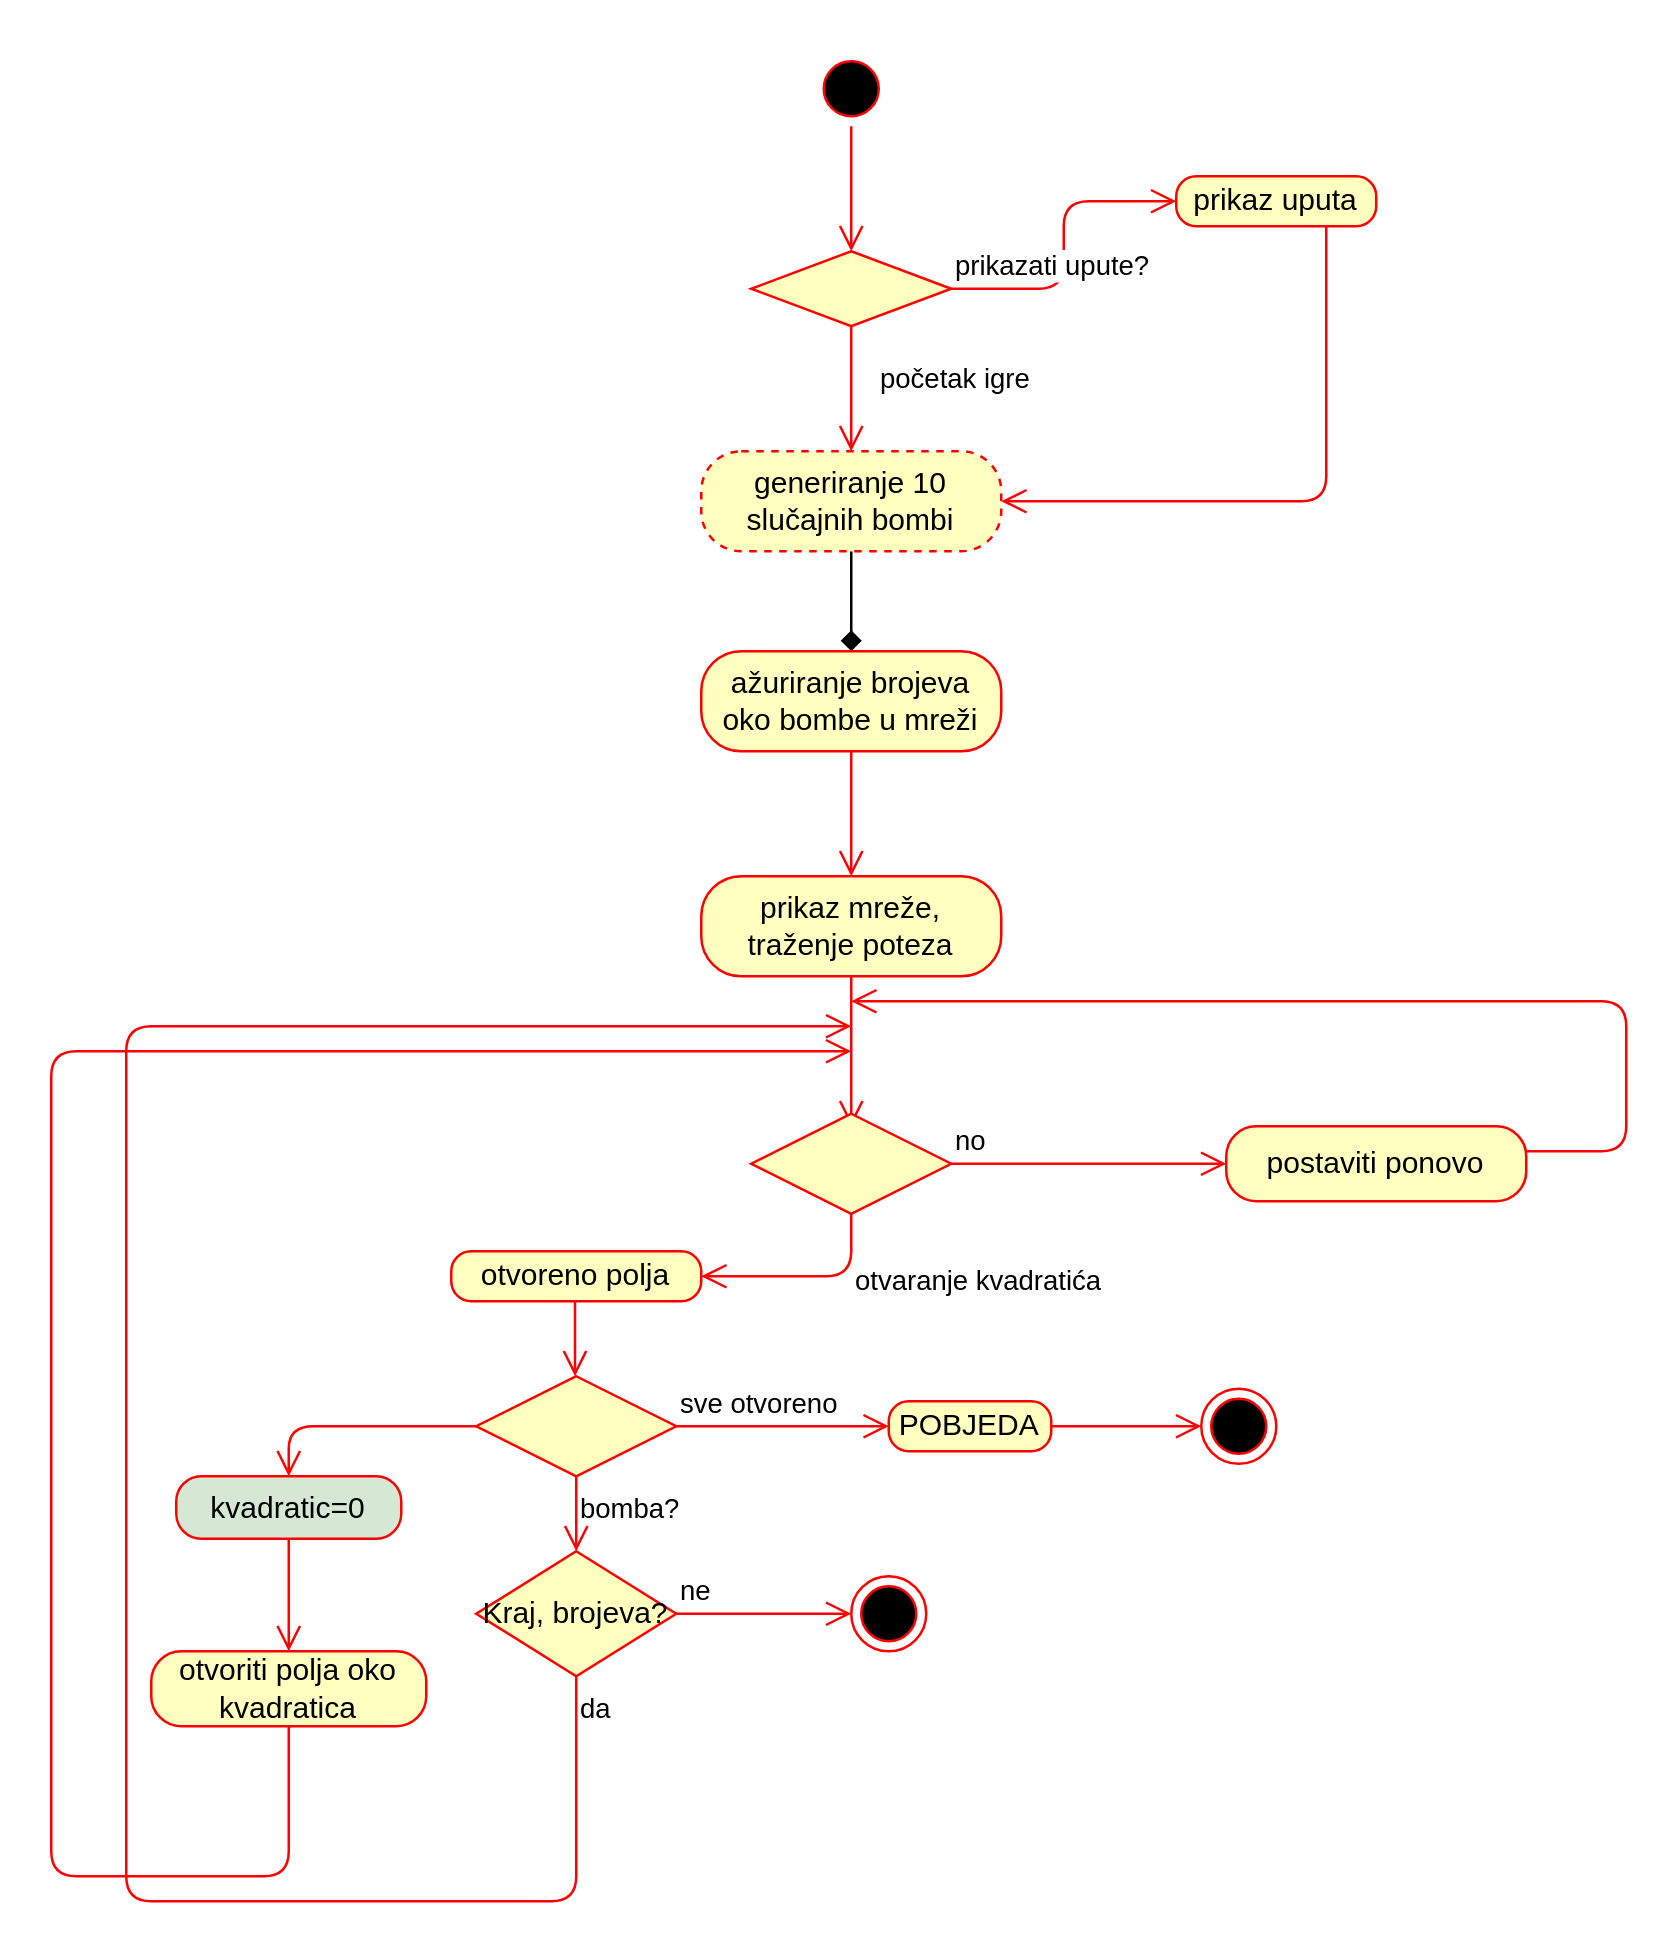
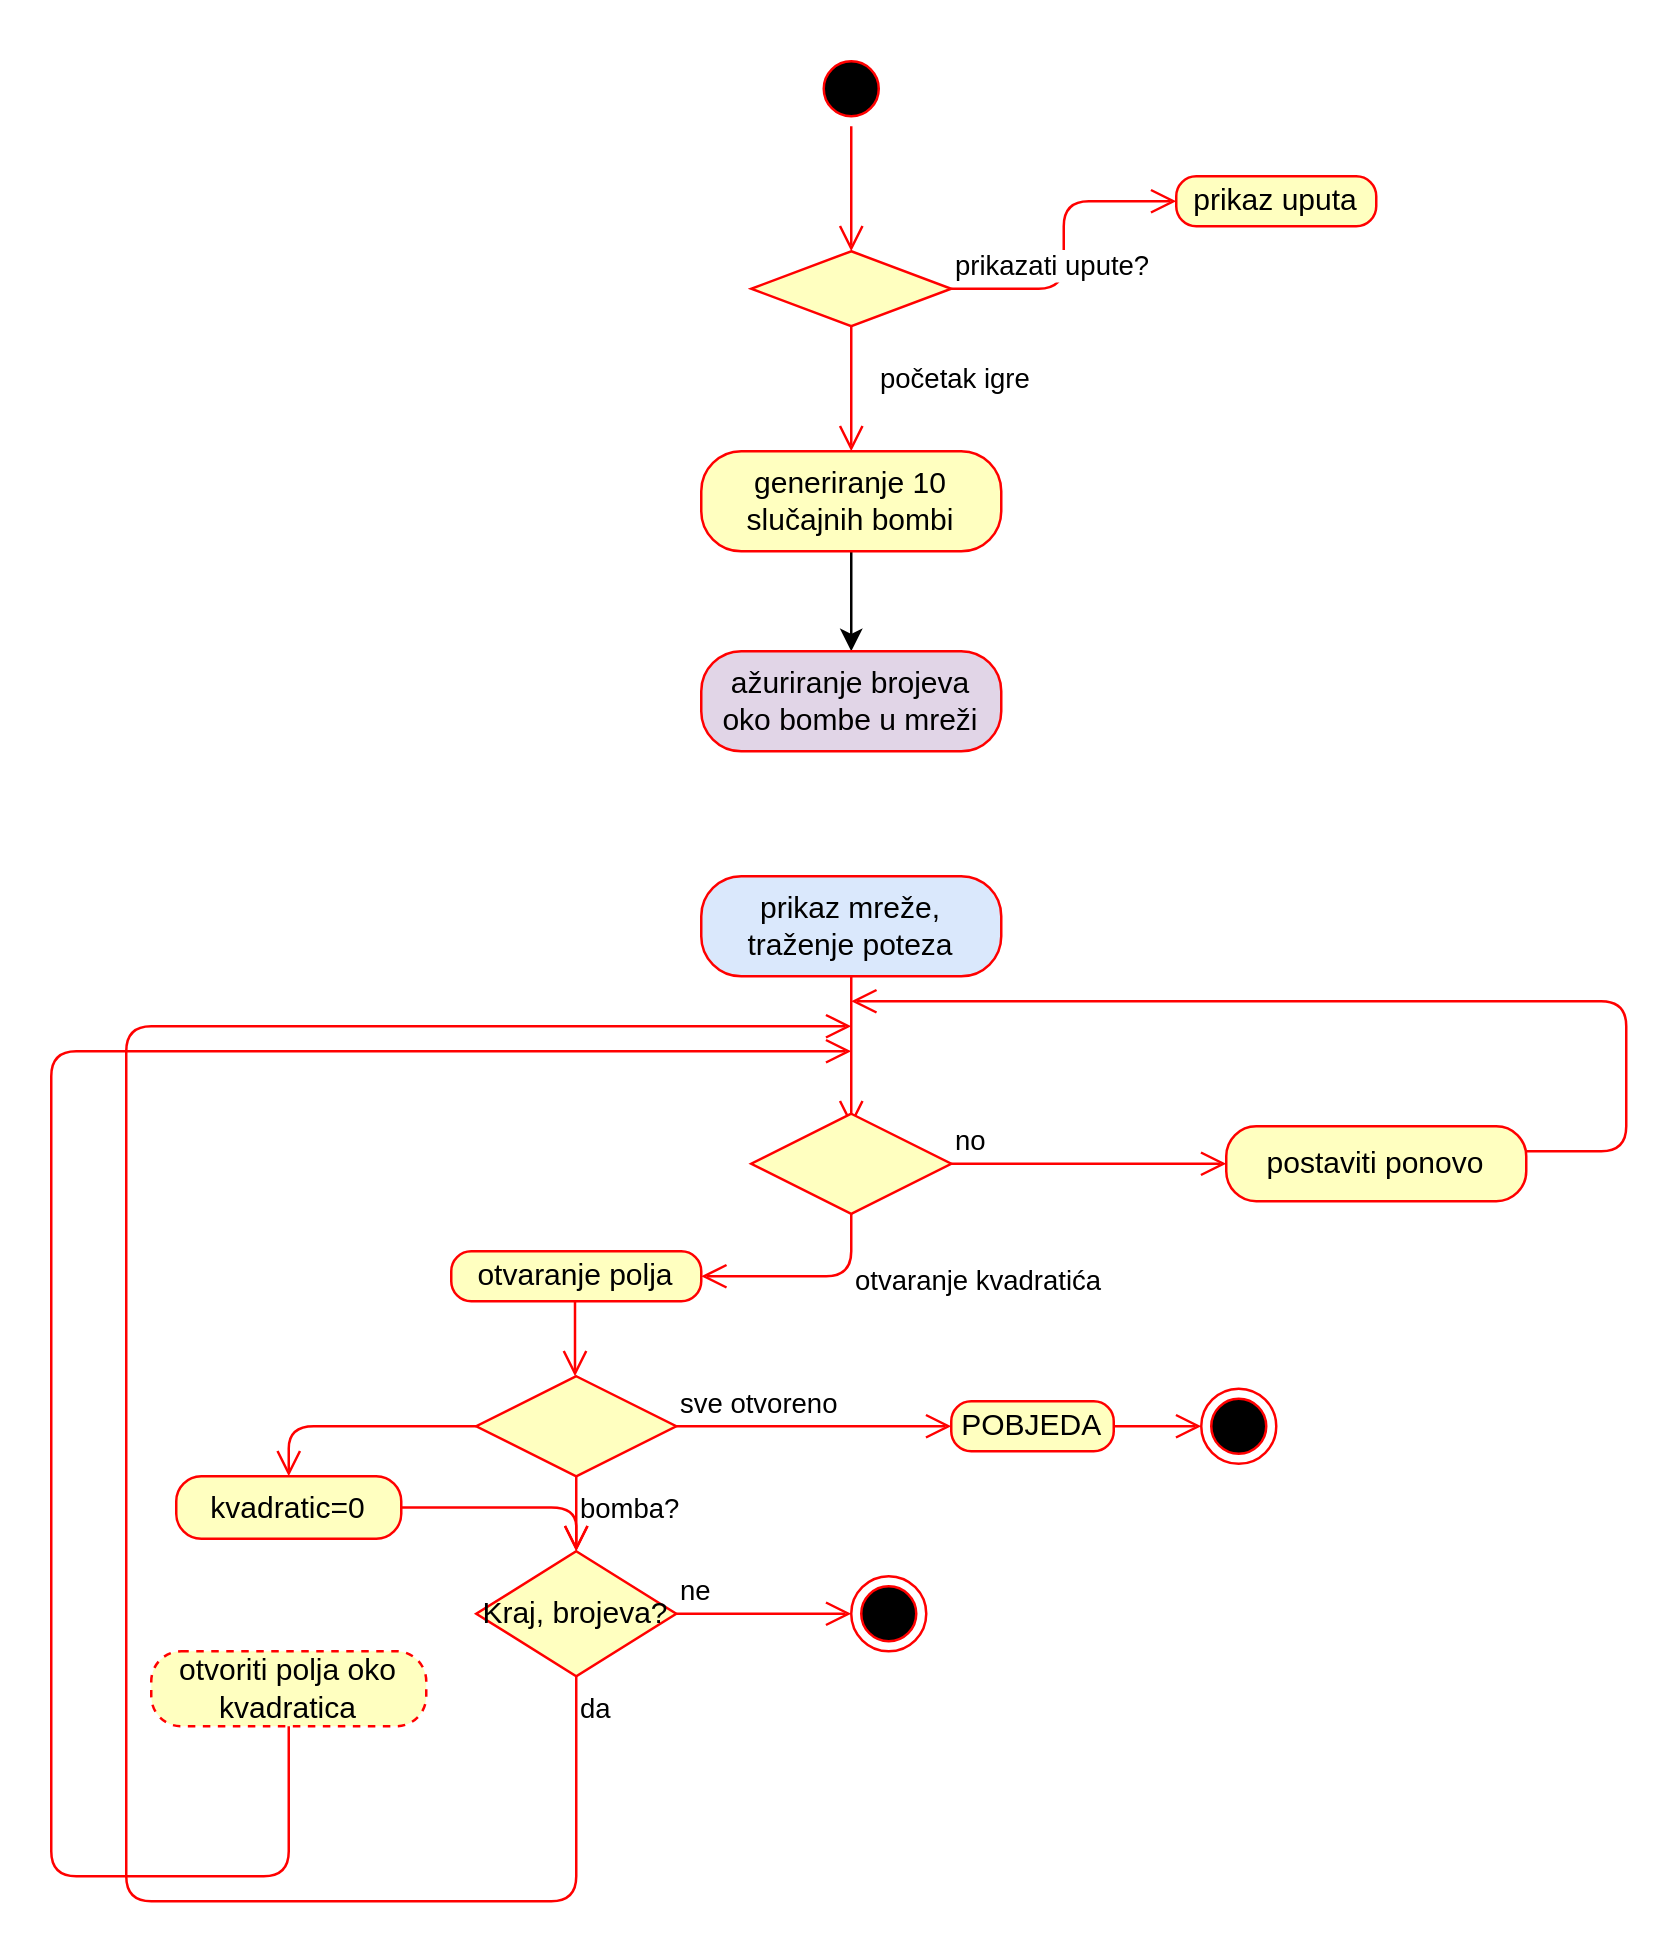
(851, 501) -> (851, 501)
(1296, 501) -> none
(851, 631) -> (851, 632)
(851, 701) -> (851, 701)
(851, 810) -> none
(851, 926) -> (851, 926)
(576, 1276) -> (576, 1276)
(970, 1426) -> (1033, 1426)
(289, 1508) -> (289, 1508)
(289, 1592) -> (486, 1508)
(289, 1689) -> (289, 1689)
